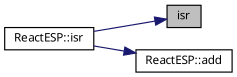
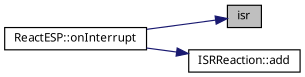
(49, 39) -> (76, 39)
(184, 61) -> (244, 61)
